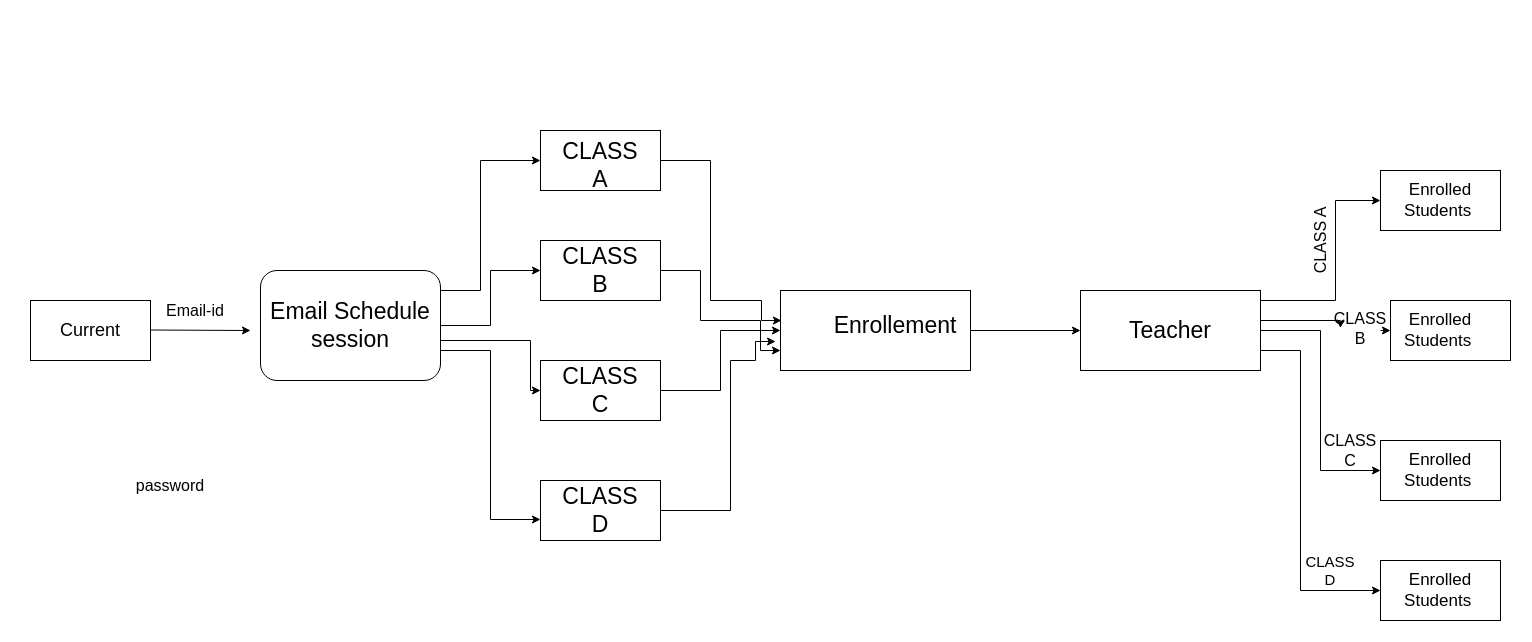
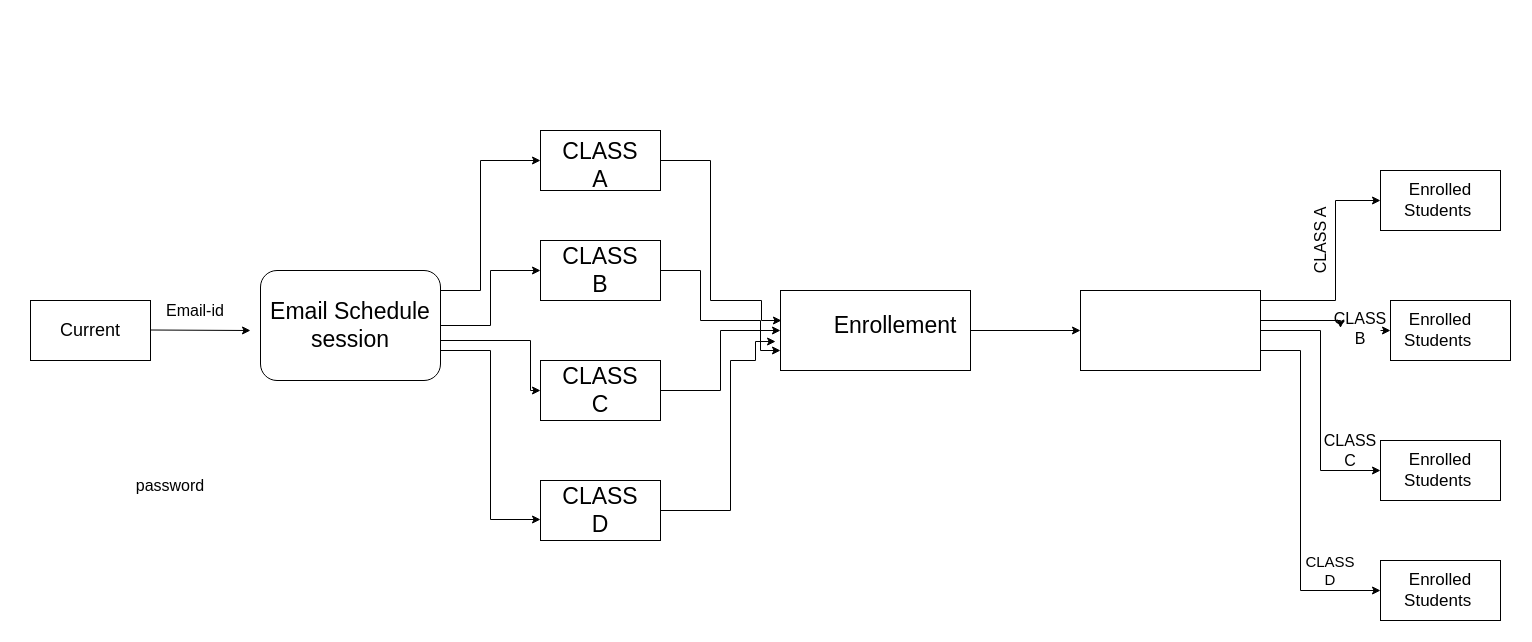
(1171, 331) -> none
